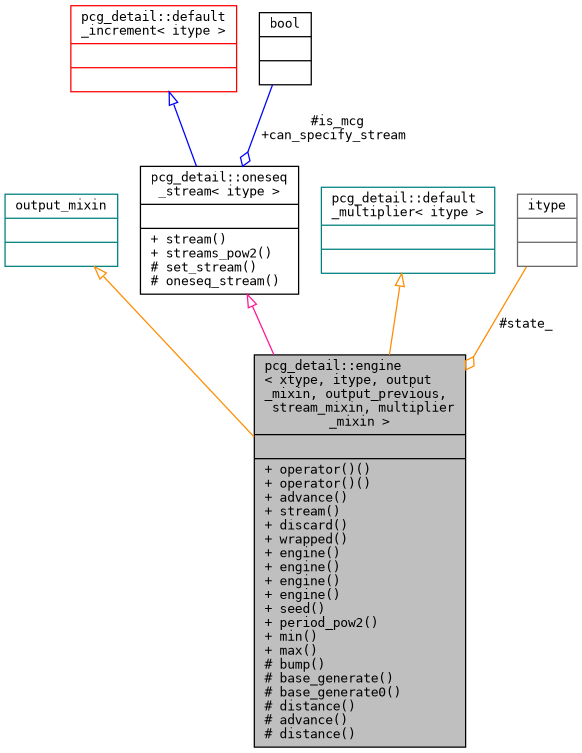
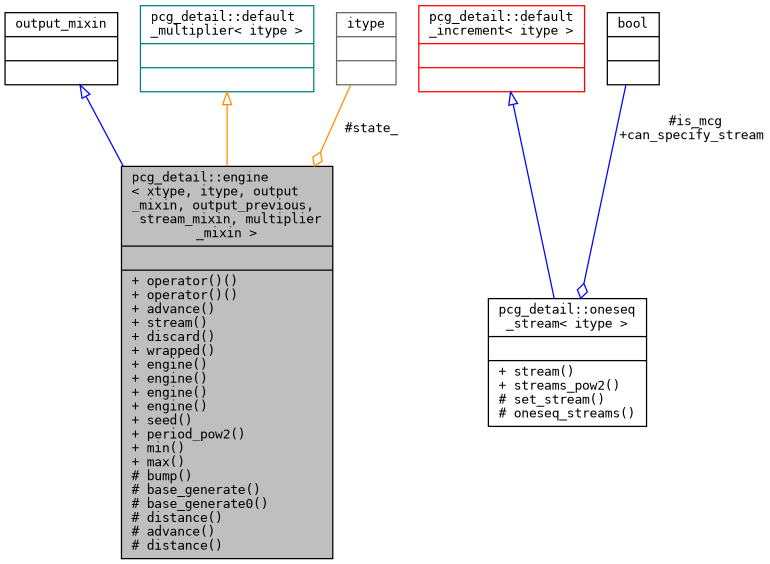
(61, 230) -> (61, 49)
(216, 282) -> (567, 414)
(263, 330) -> none
(179, 357) -> (105, 131)
